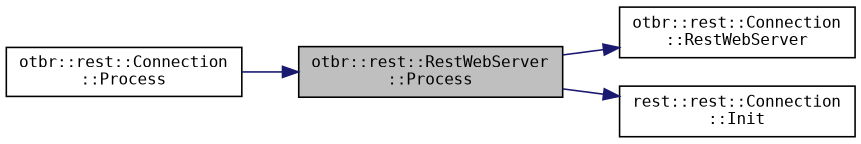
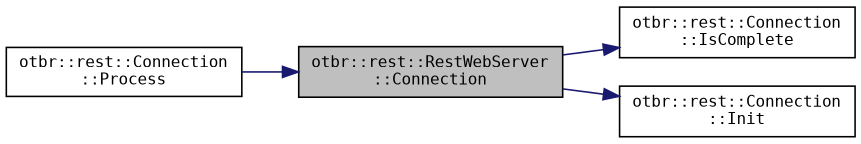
(737, 32) -> (737, 32)
(431, 72) -> (431, 72)
(737, 111) -> (737, 111)
